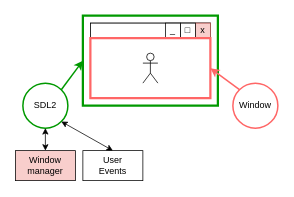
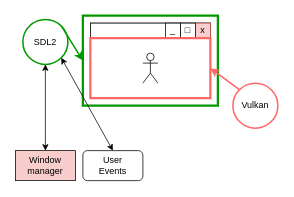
(45, 105) -> (45, 42)
(255, 105) -> (255, 105)
(113, 165) -> (113, 165)
